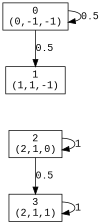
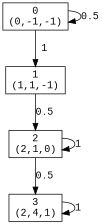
(44, 48) -> (44, 48)
none -> (35, 109)
(35, 208) -> (35, 208)
